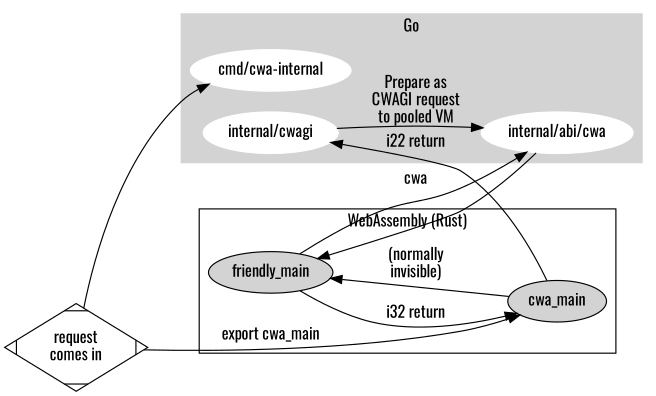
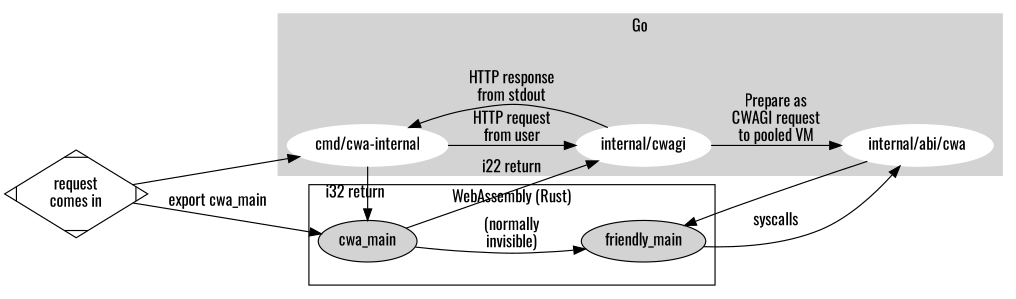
none -> (514, 104)
none -> (506, 145)
(416, 179) -> (776, 221)
(400, 326) -> (368, 192)
